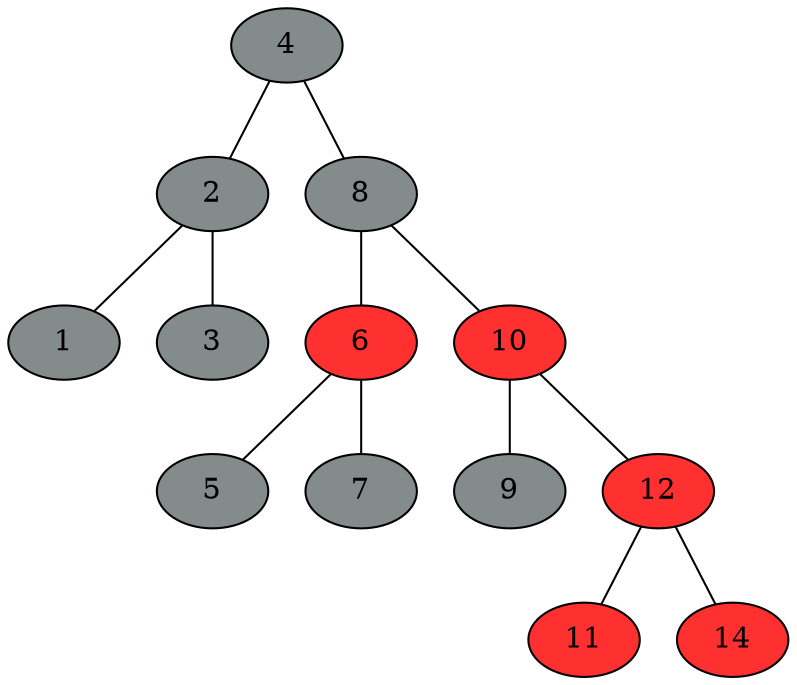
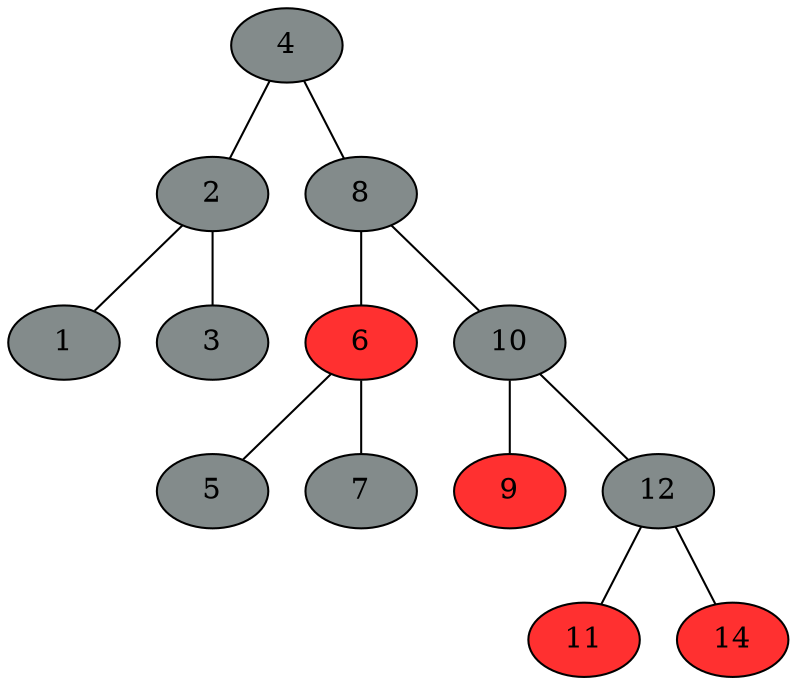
(510, 343) -> (510, 343)
(510, 491) -> (510, 491)
(658, 491) -> (658, 491)
